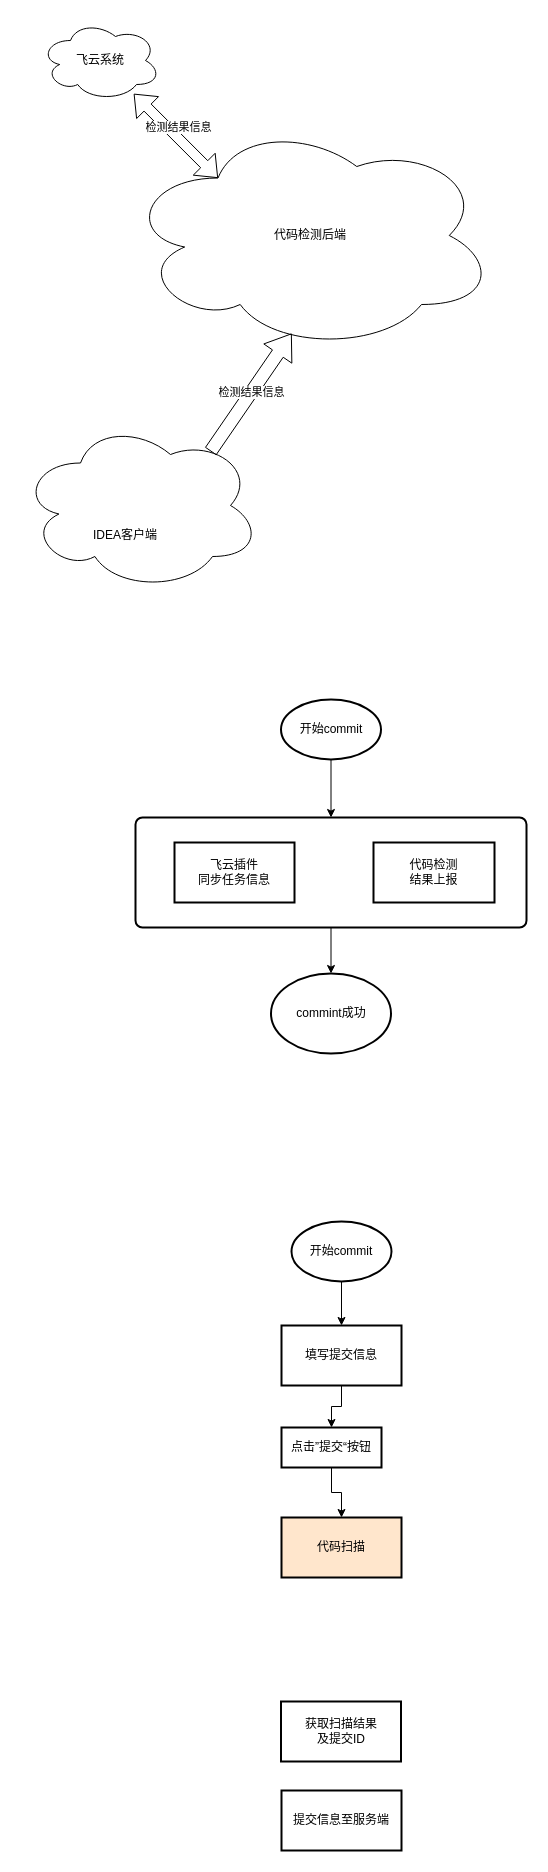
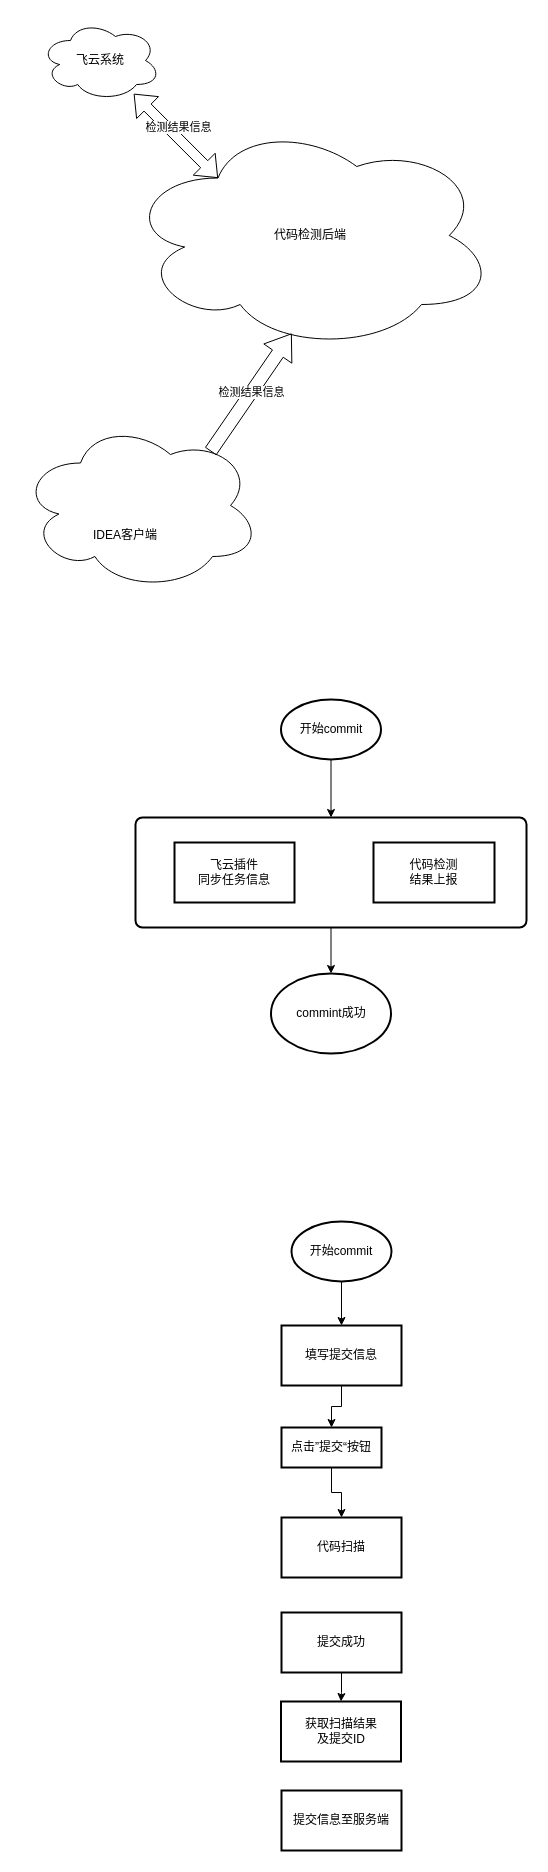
(342, 1548) -> (342, 1548)
none -> (342, 1643)
none -> (342, 1684)
